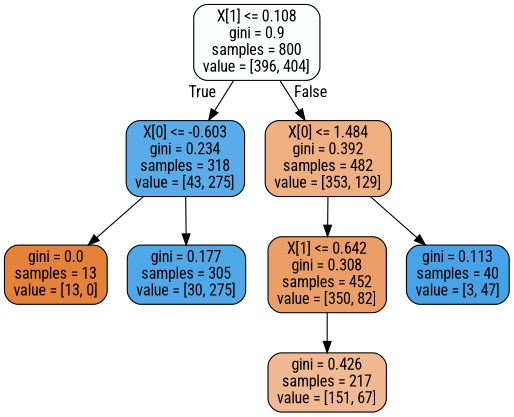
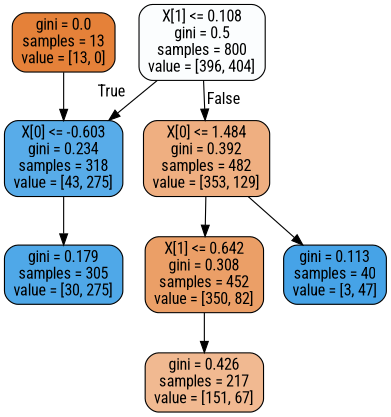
(257, 42) -> (202, 42)
(120, 217) -> (64, 91)
(186, 275) -> (64, 275)
